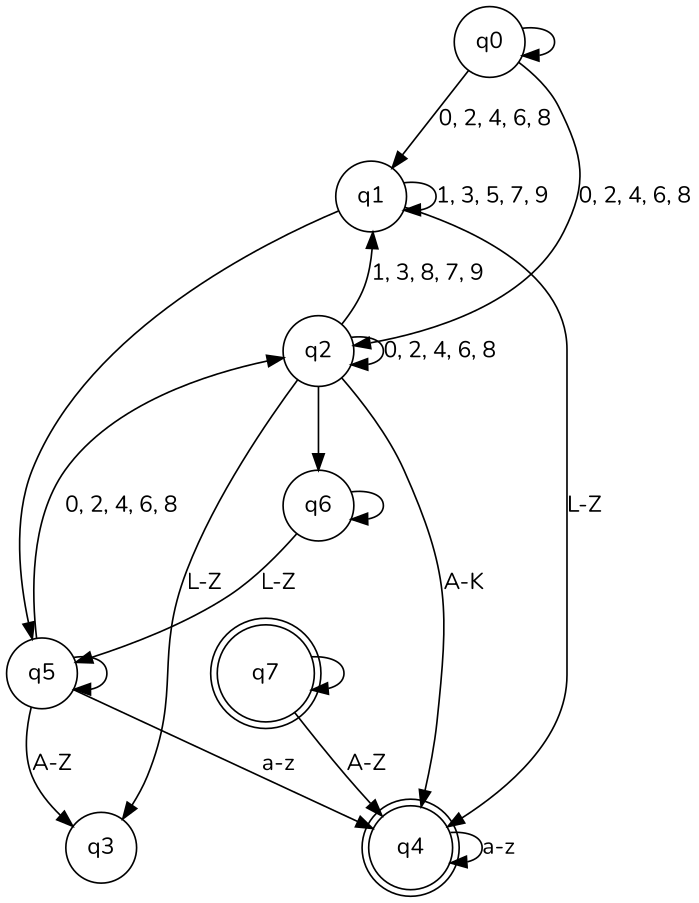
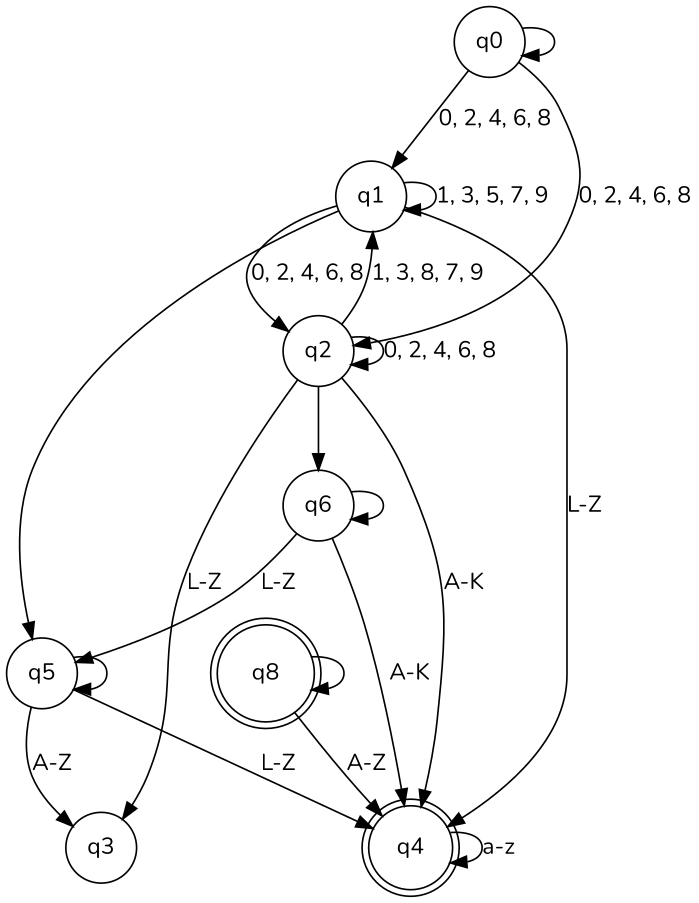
(85, 447) -> (247, 270)
none -> (375, 662)
(266, 673) -> (266, 673)
(279, 764) -> (279, 764)
